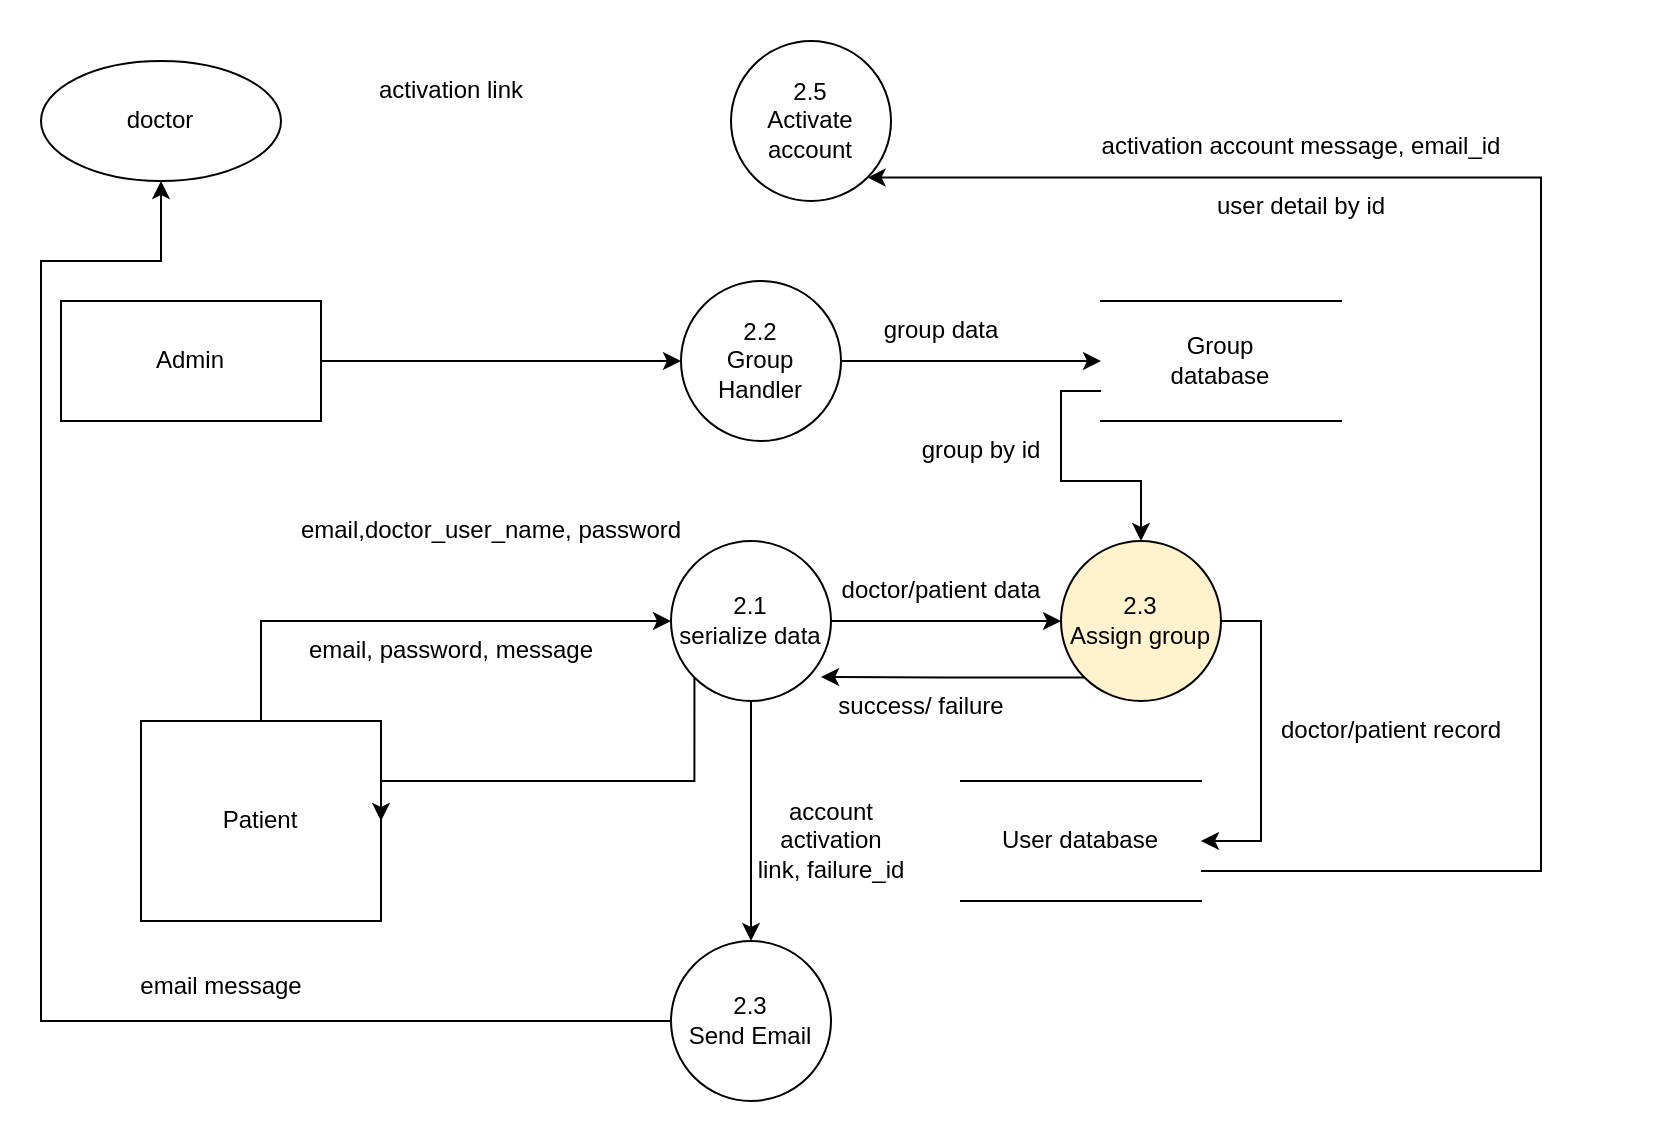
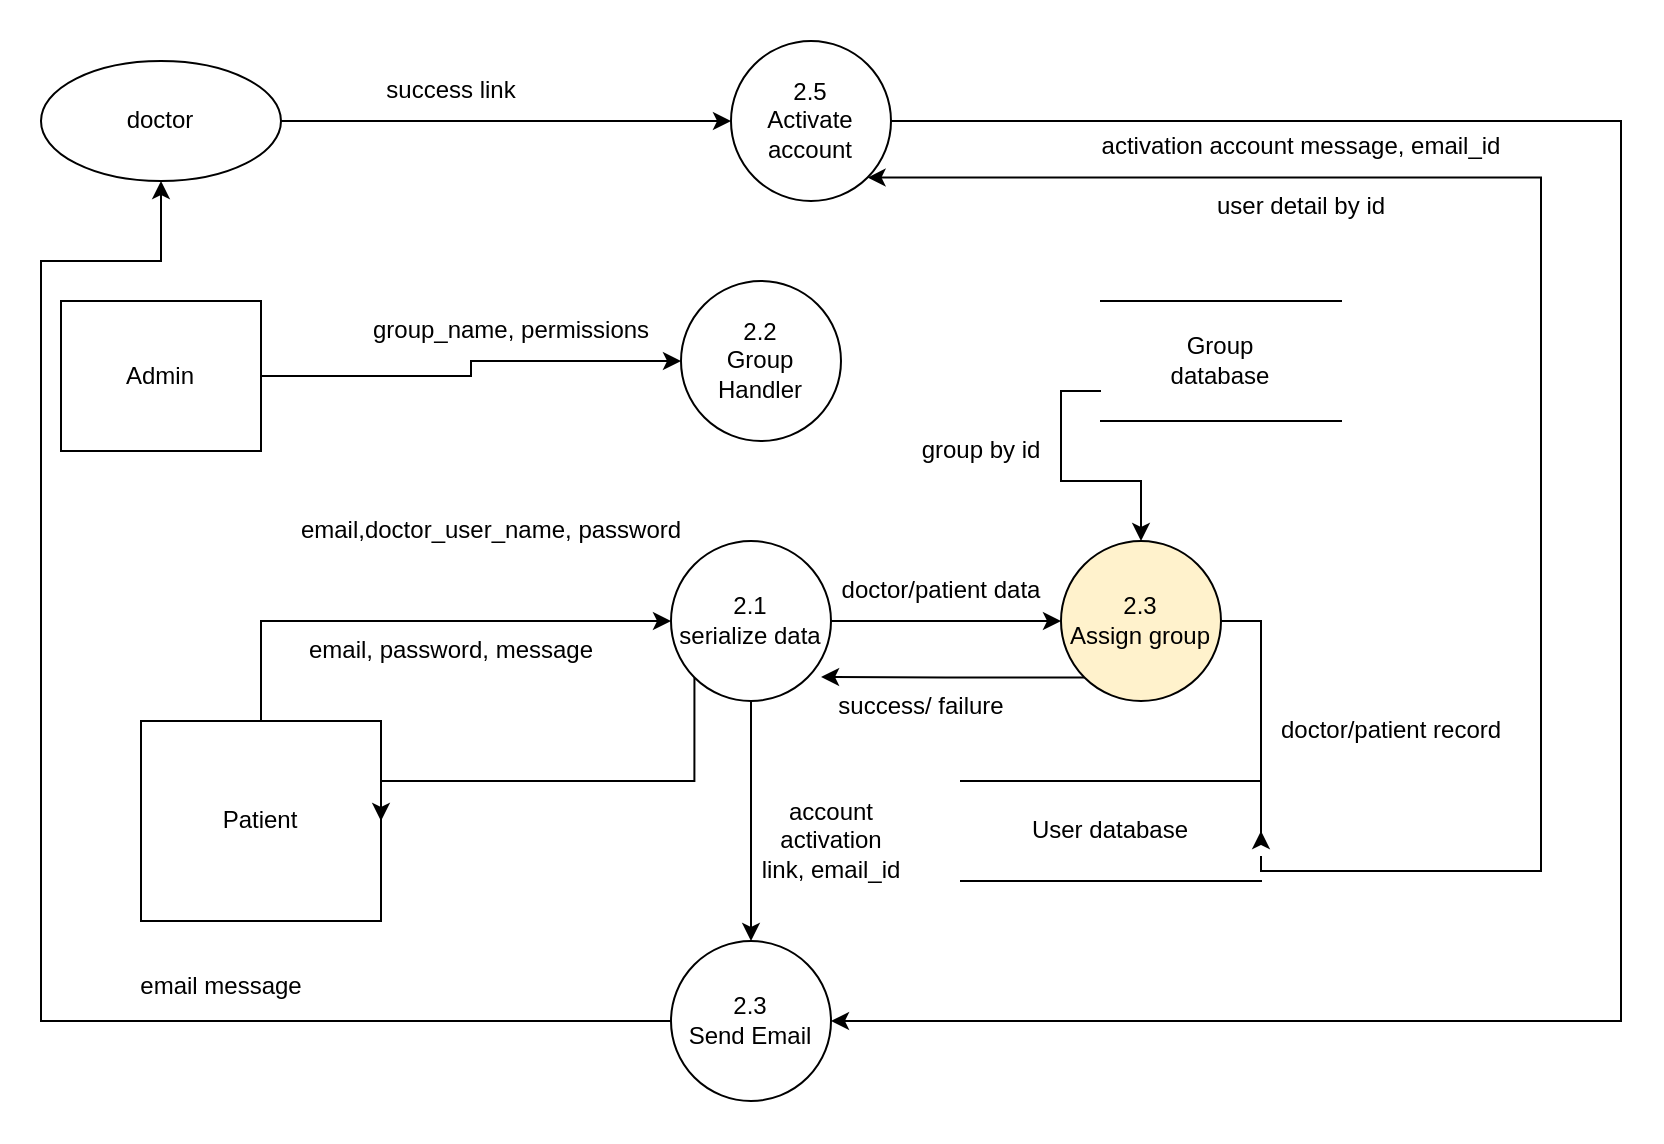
(452, 91) -> (452, 91)
none -> (499, 121)
none -> (511, 331)
(941, 331) -> none
(191, 361) -> (161, 376)
(964, 361) -> none
none -> (1621, 594)
(832, 841) -> (832, 841)
(1081, 841) -> (1111, 831)
